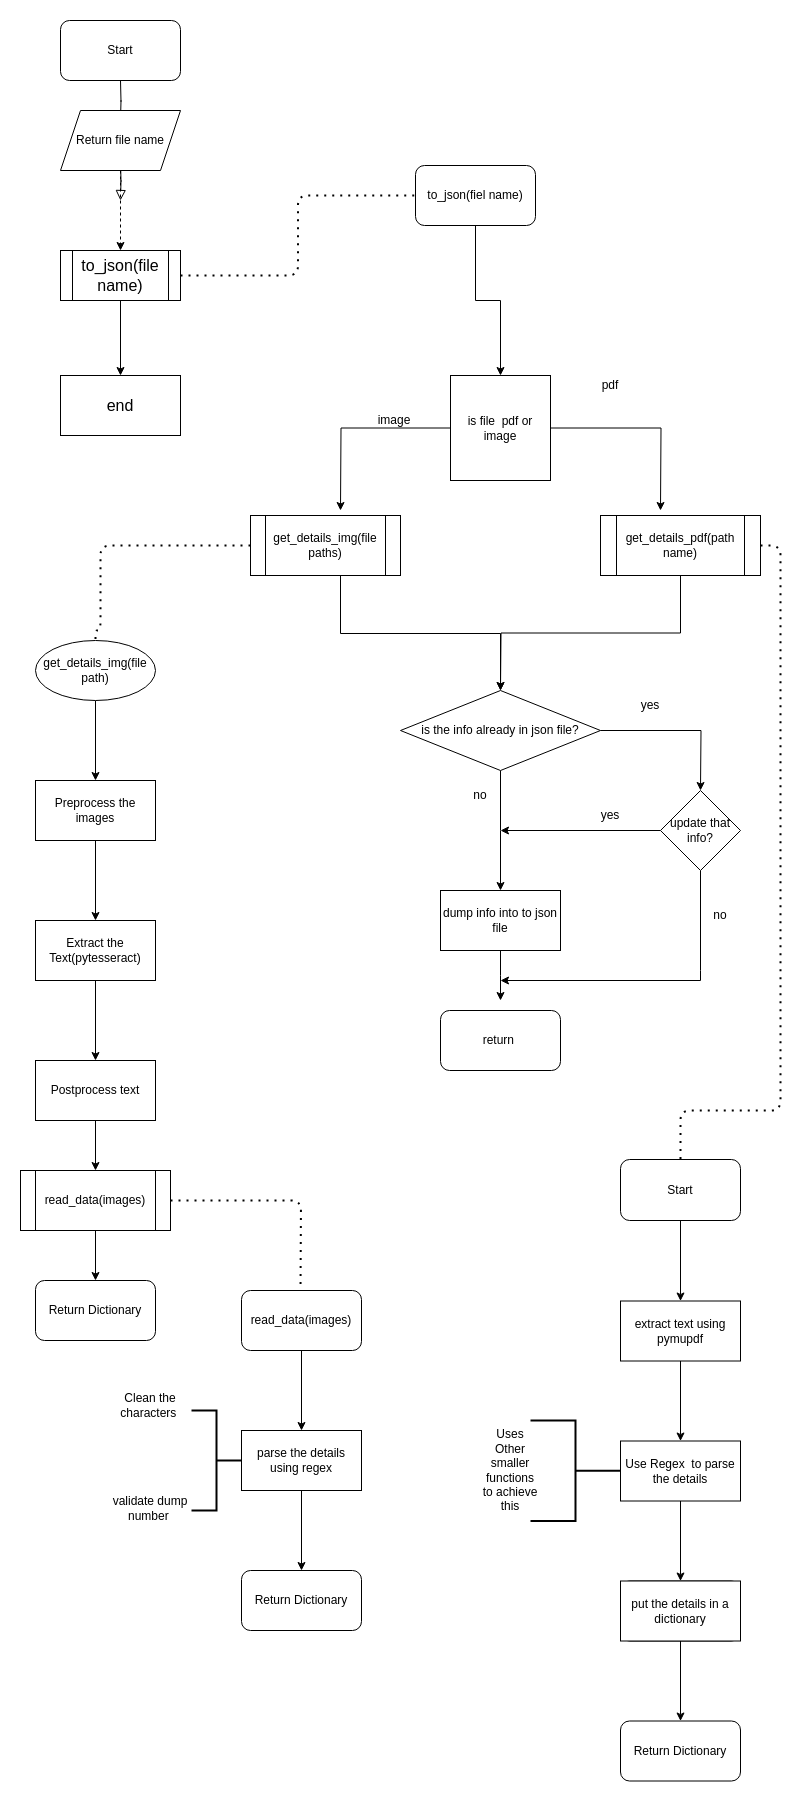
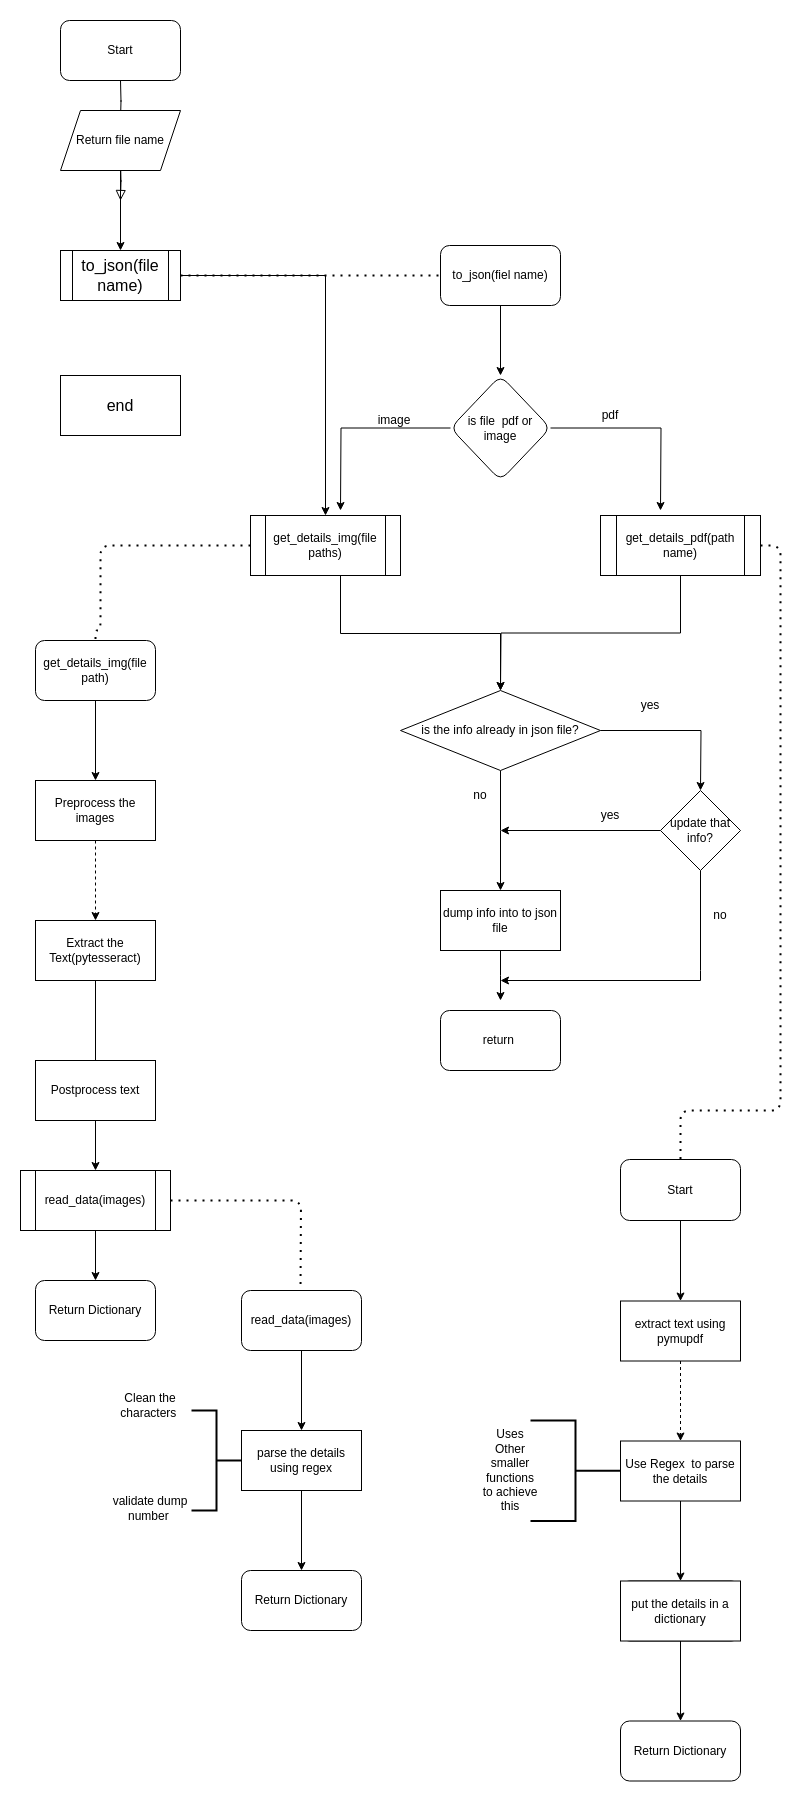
(476, 196) -> (501, 276)
(121, 217) -> (121, 217)
(121, 335) -> (326, 393)
(611, 386) -> (611, 416)
(501, 428) -> (501, 428)
(96, 671) -> (96, 671)
(96, 878) -> (96, 878)
(96, 1052) -> (96, 1054)
(681, 1397) -> (681, 1397)
